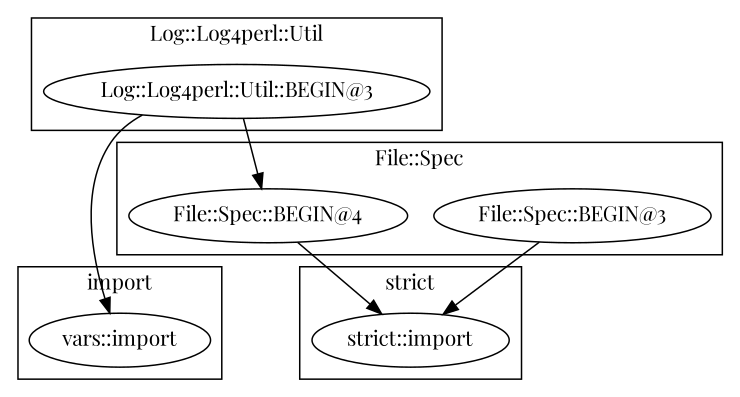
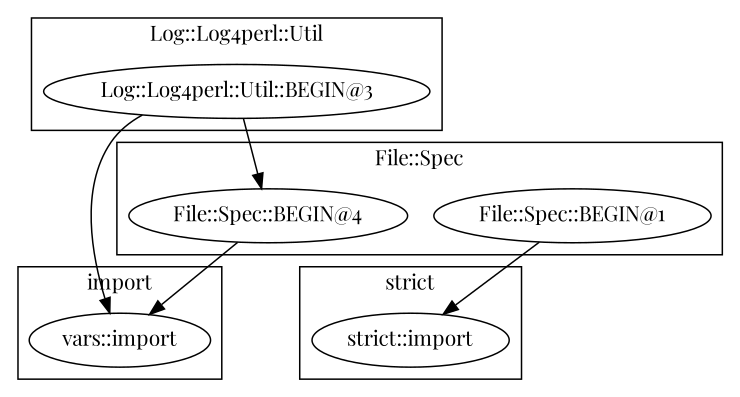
(572, 216) -> (572, 216)
(338, 276) -> (196, 277)
